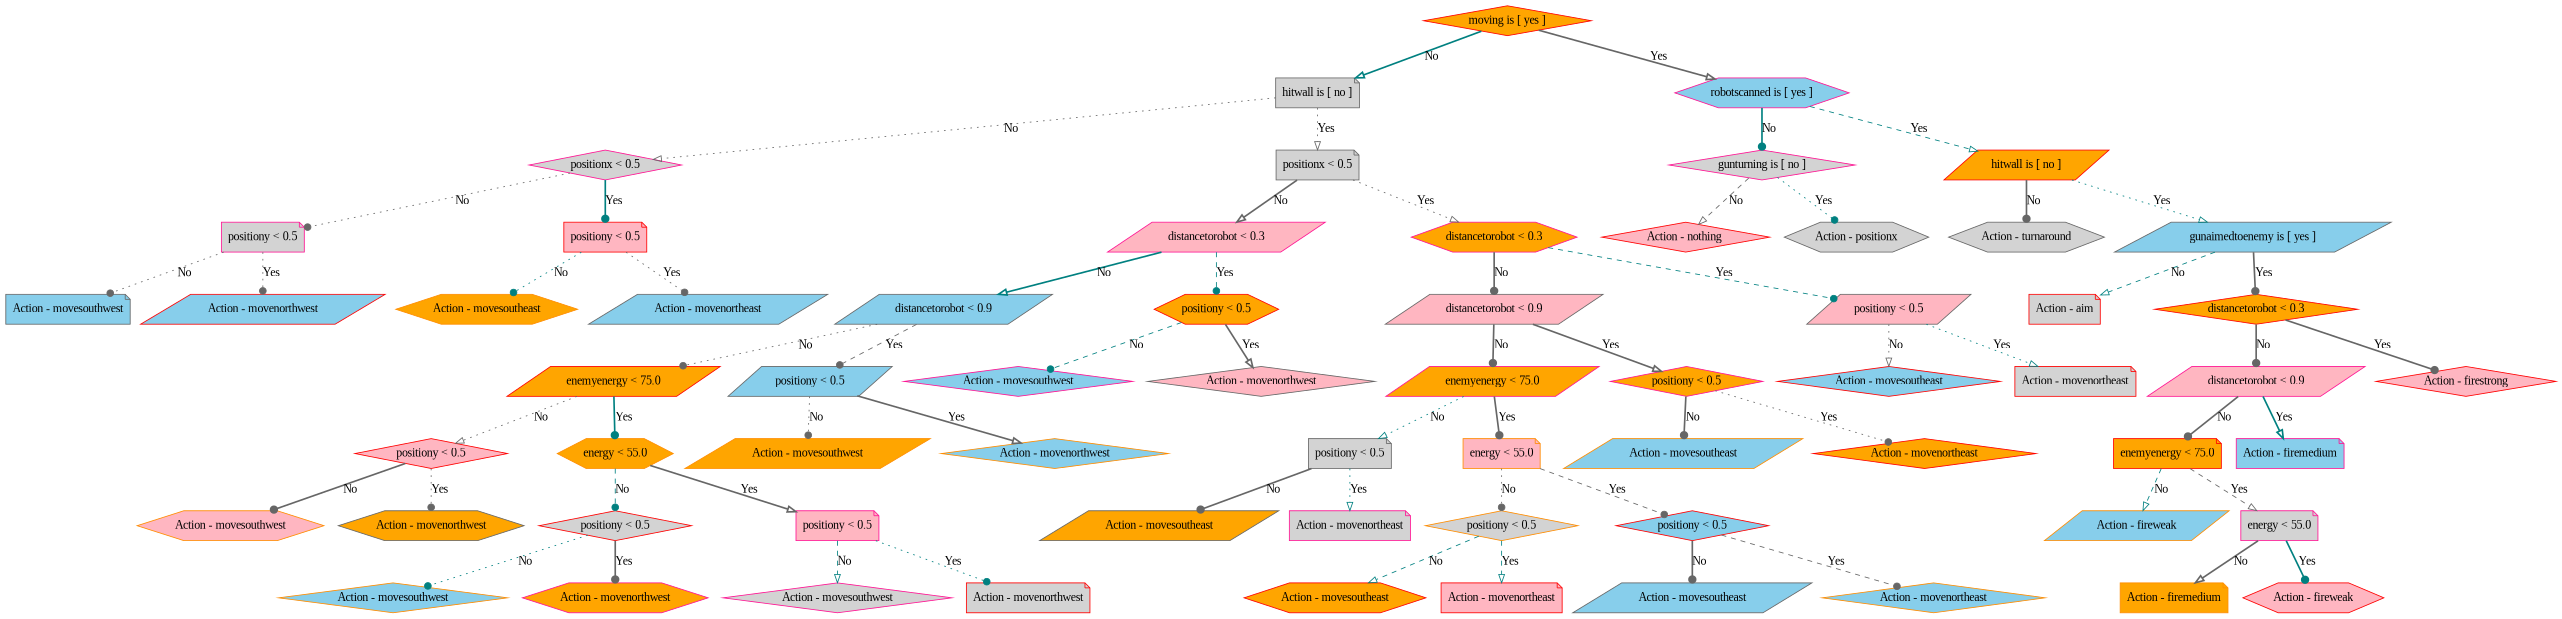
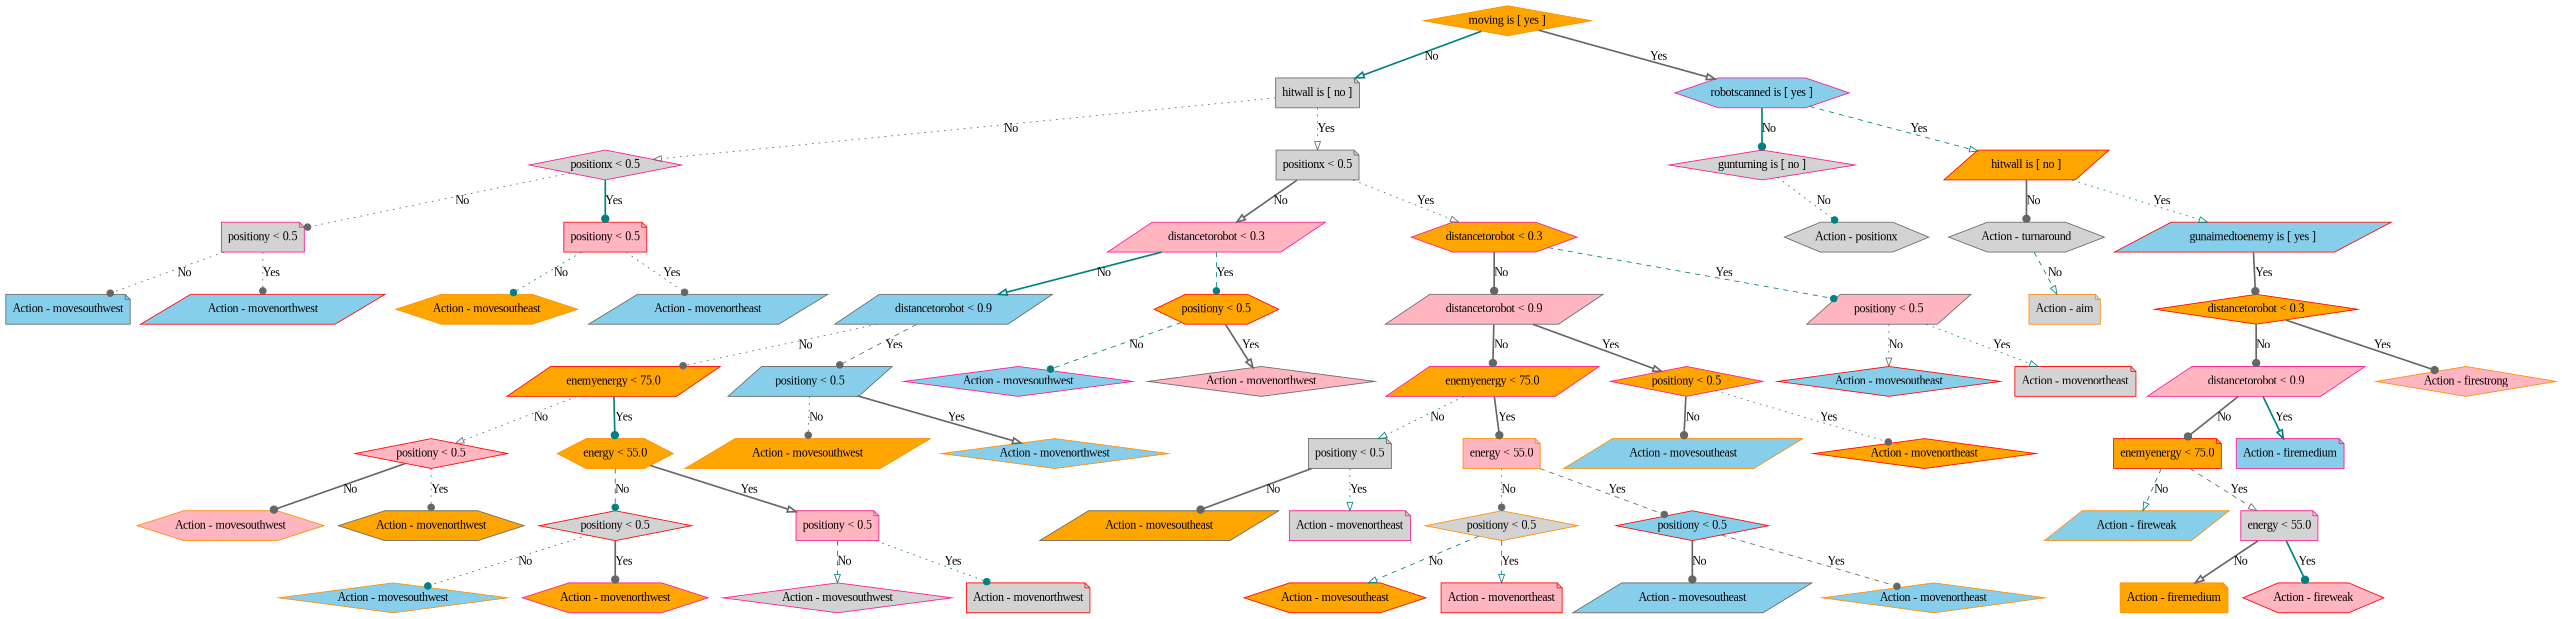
(1507, 21) -> (1507, 21)
(1824, 201) -> (1824, 201)
(1686, 237) -> none
(2253, 237) -> (2253, 237)
(2162, 272) -> (2044, 270)
(2065, 309) -> (2065, 309)
(2466, 381) -> (2466, 381)
